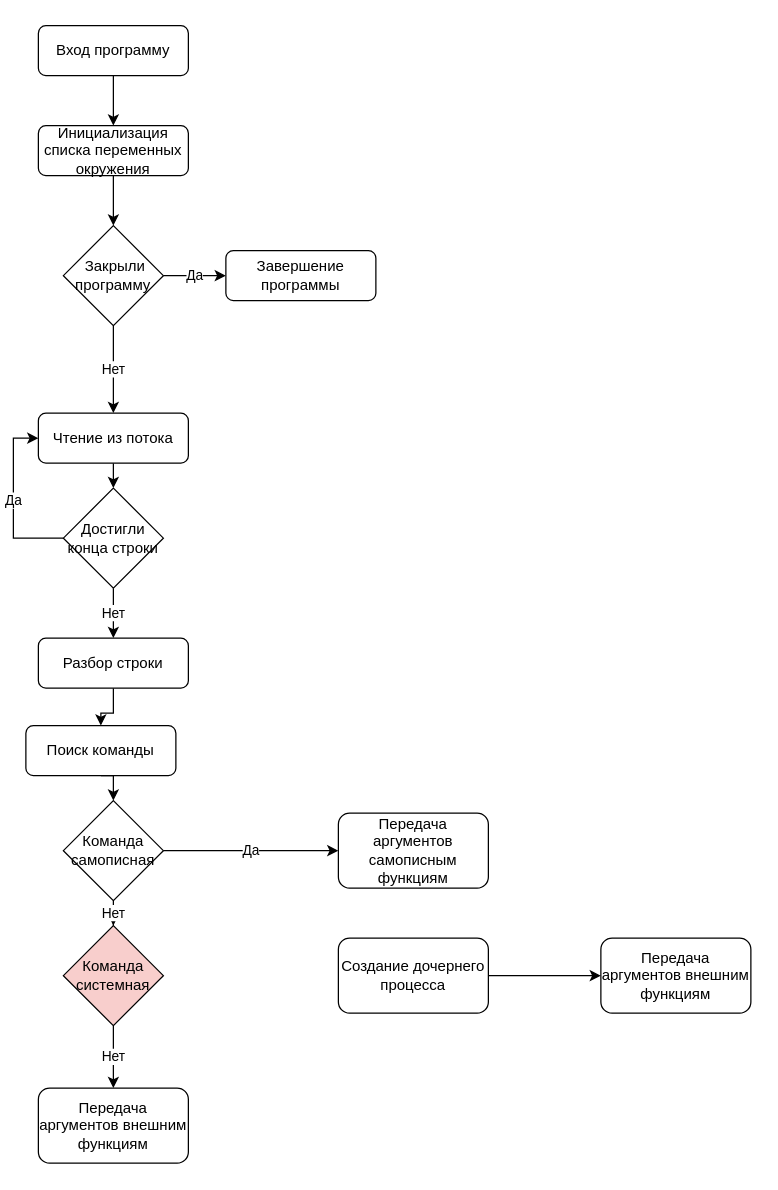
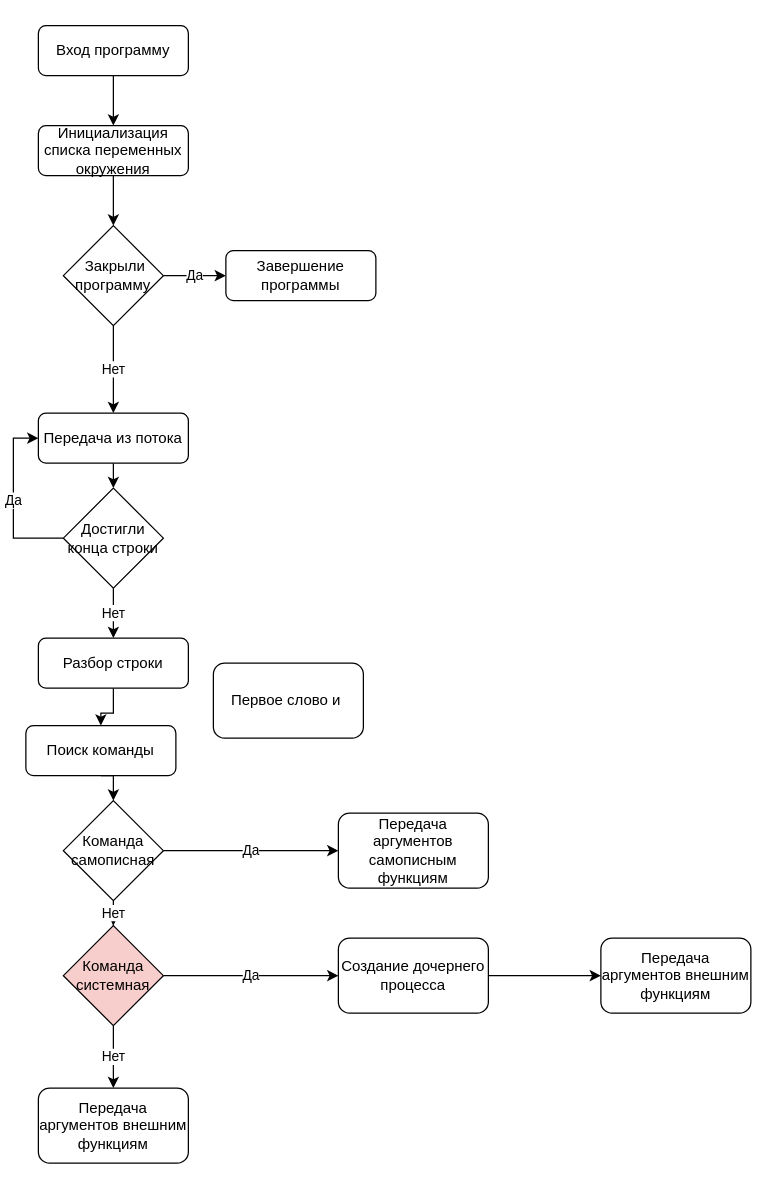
(113, 438) -> (113, 438)
none -> (288, 701)
none -> (246, 976)
